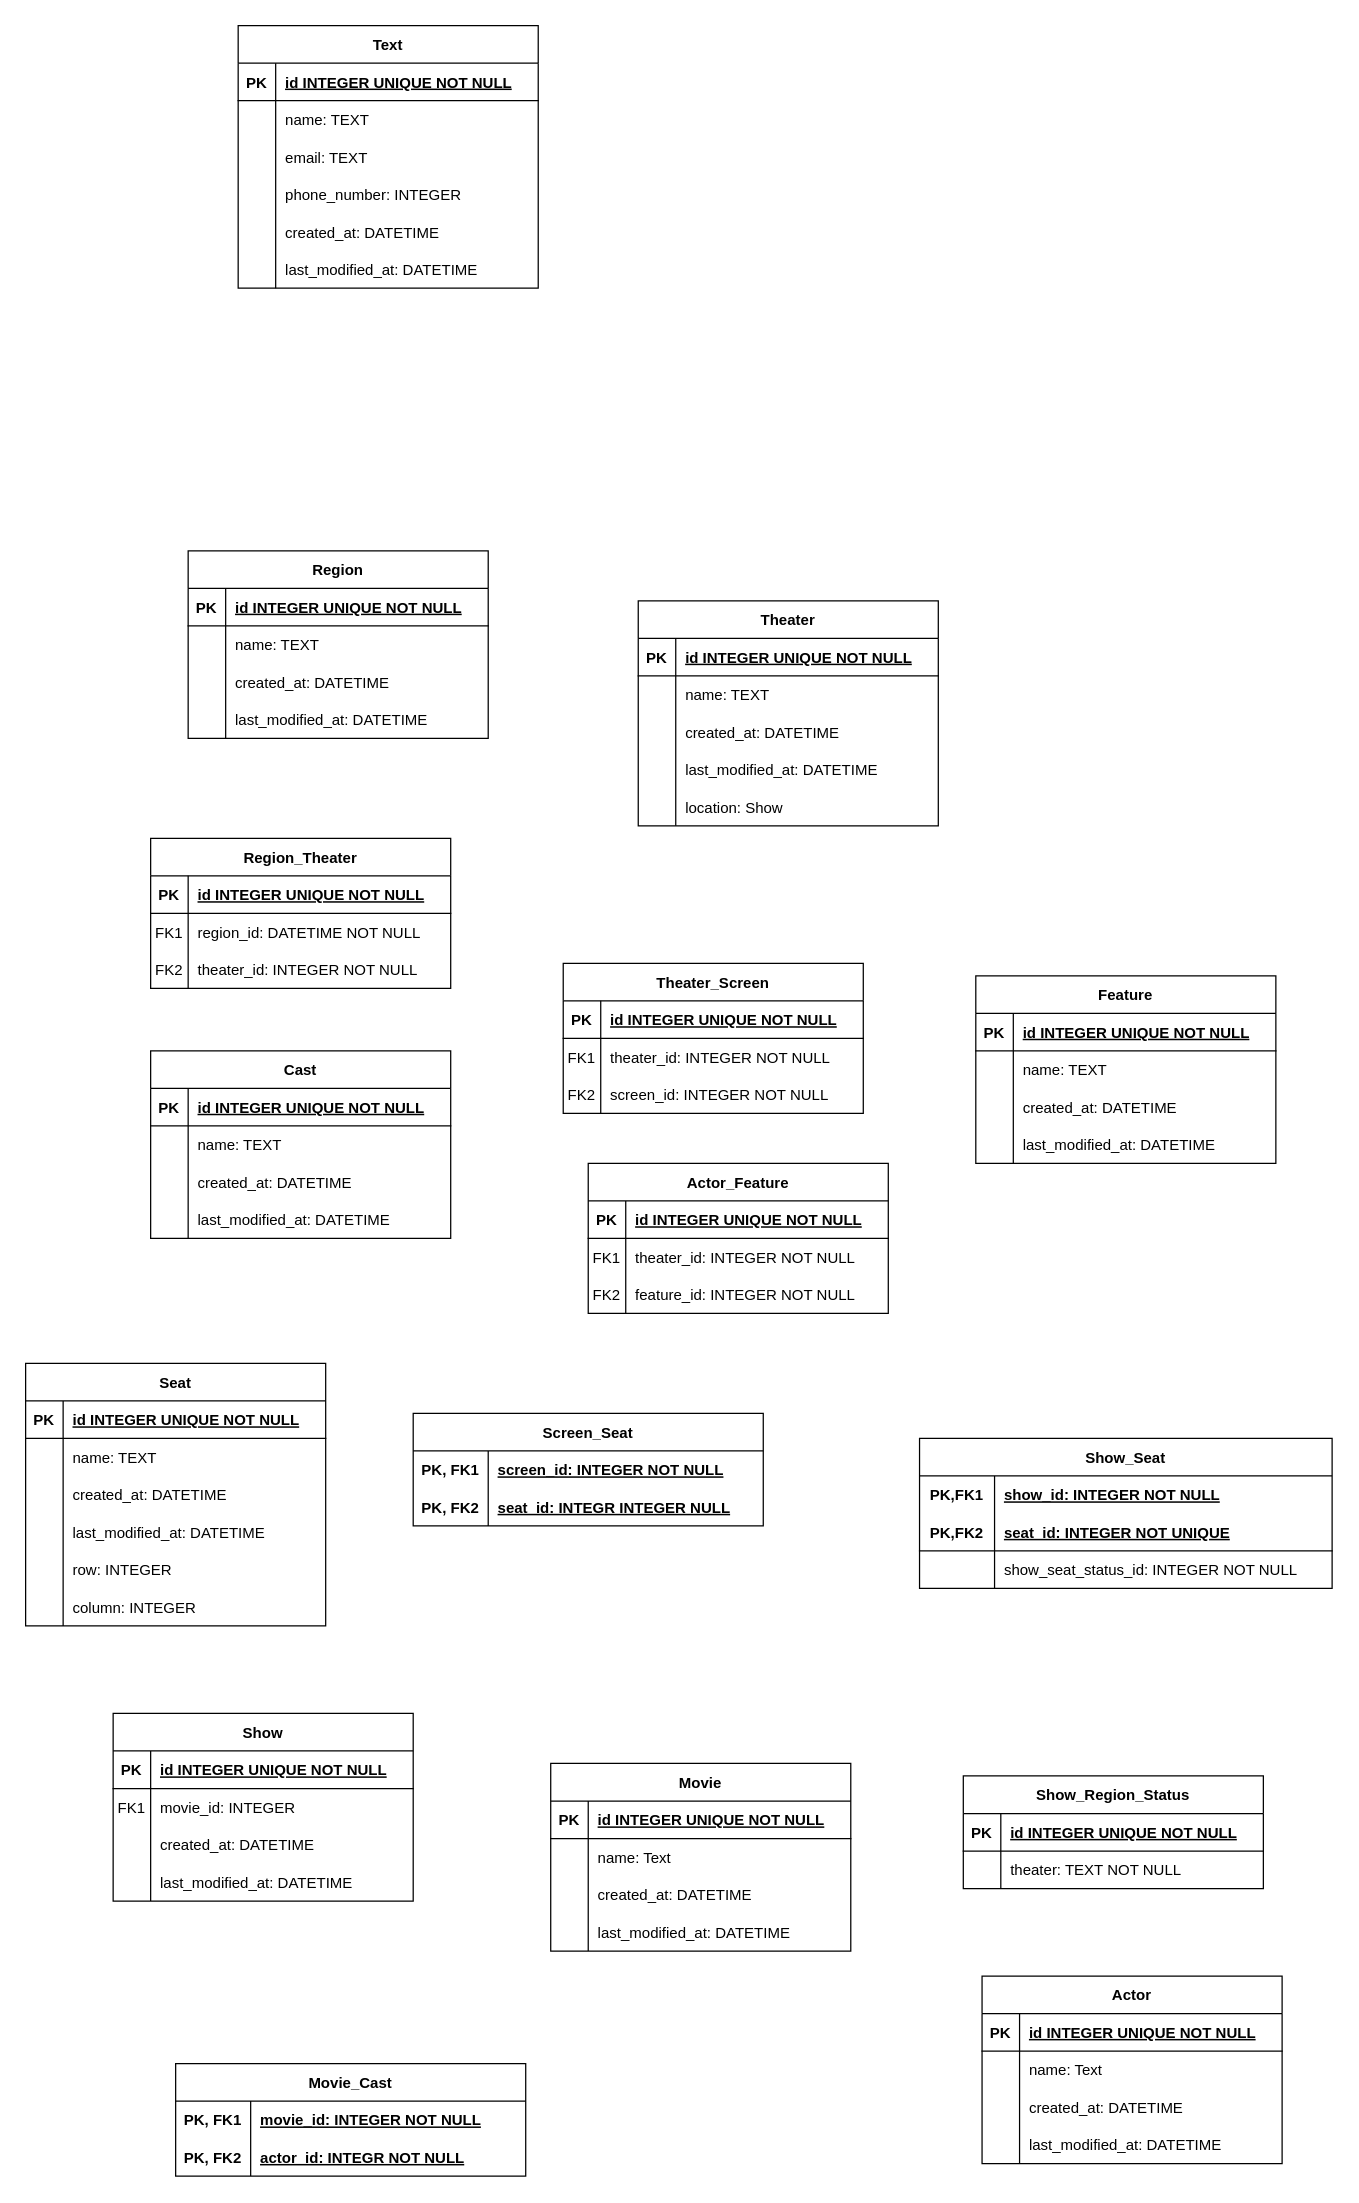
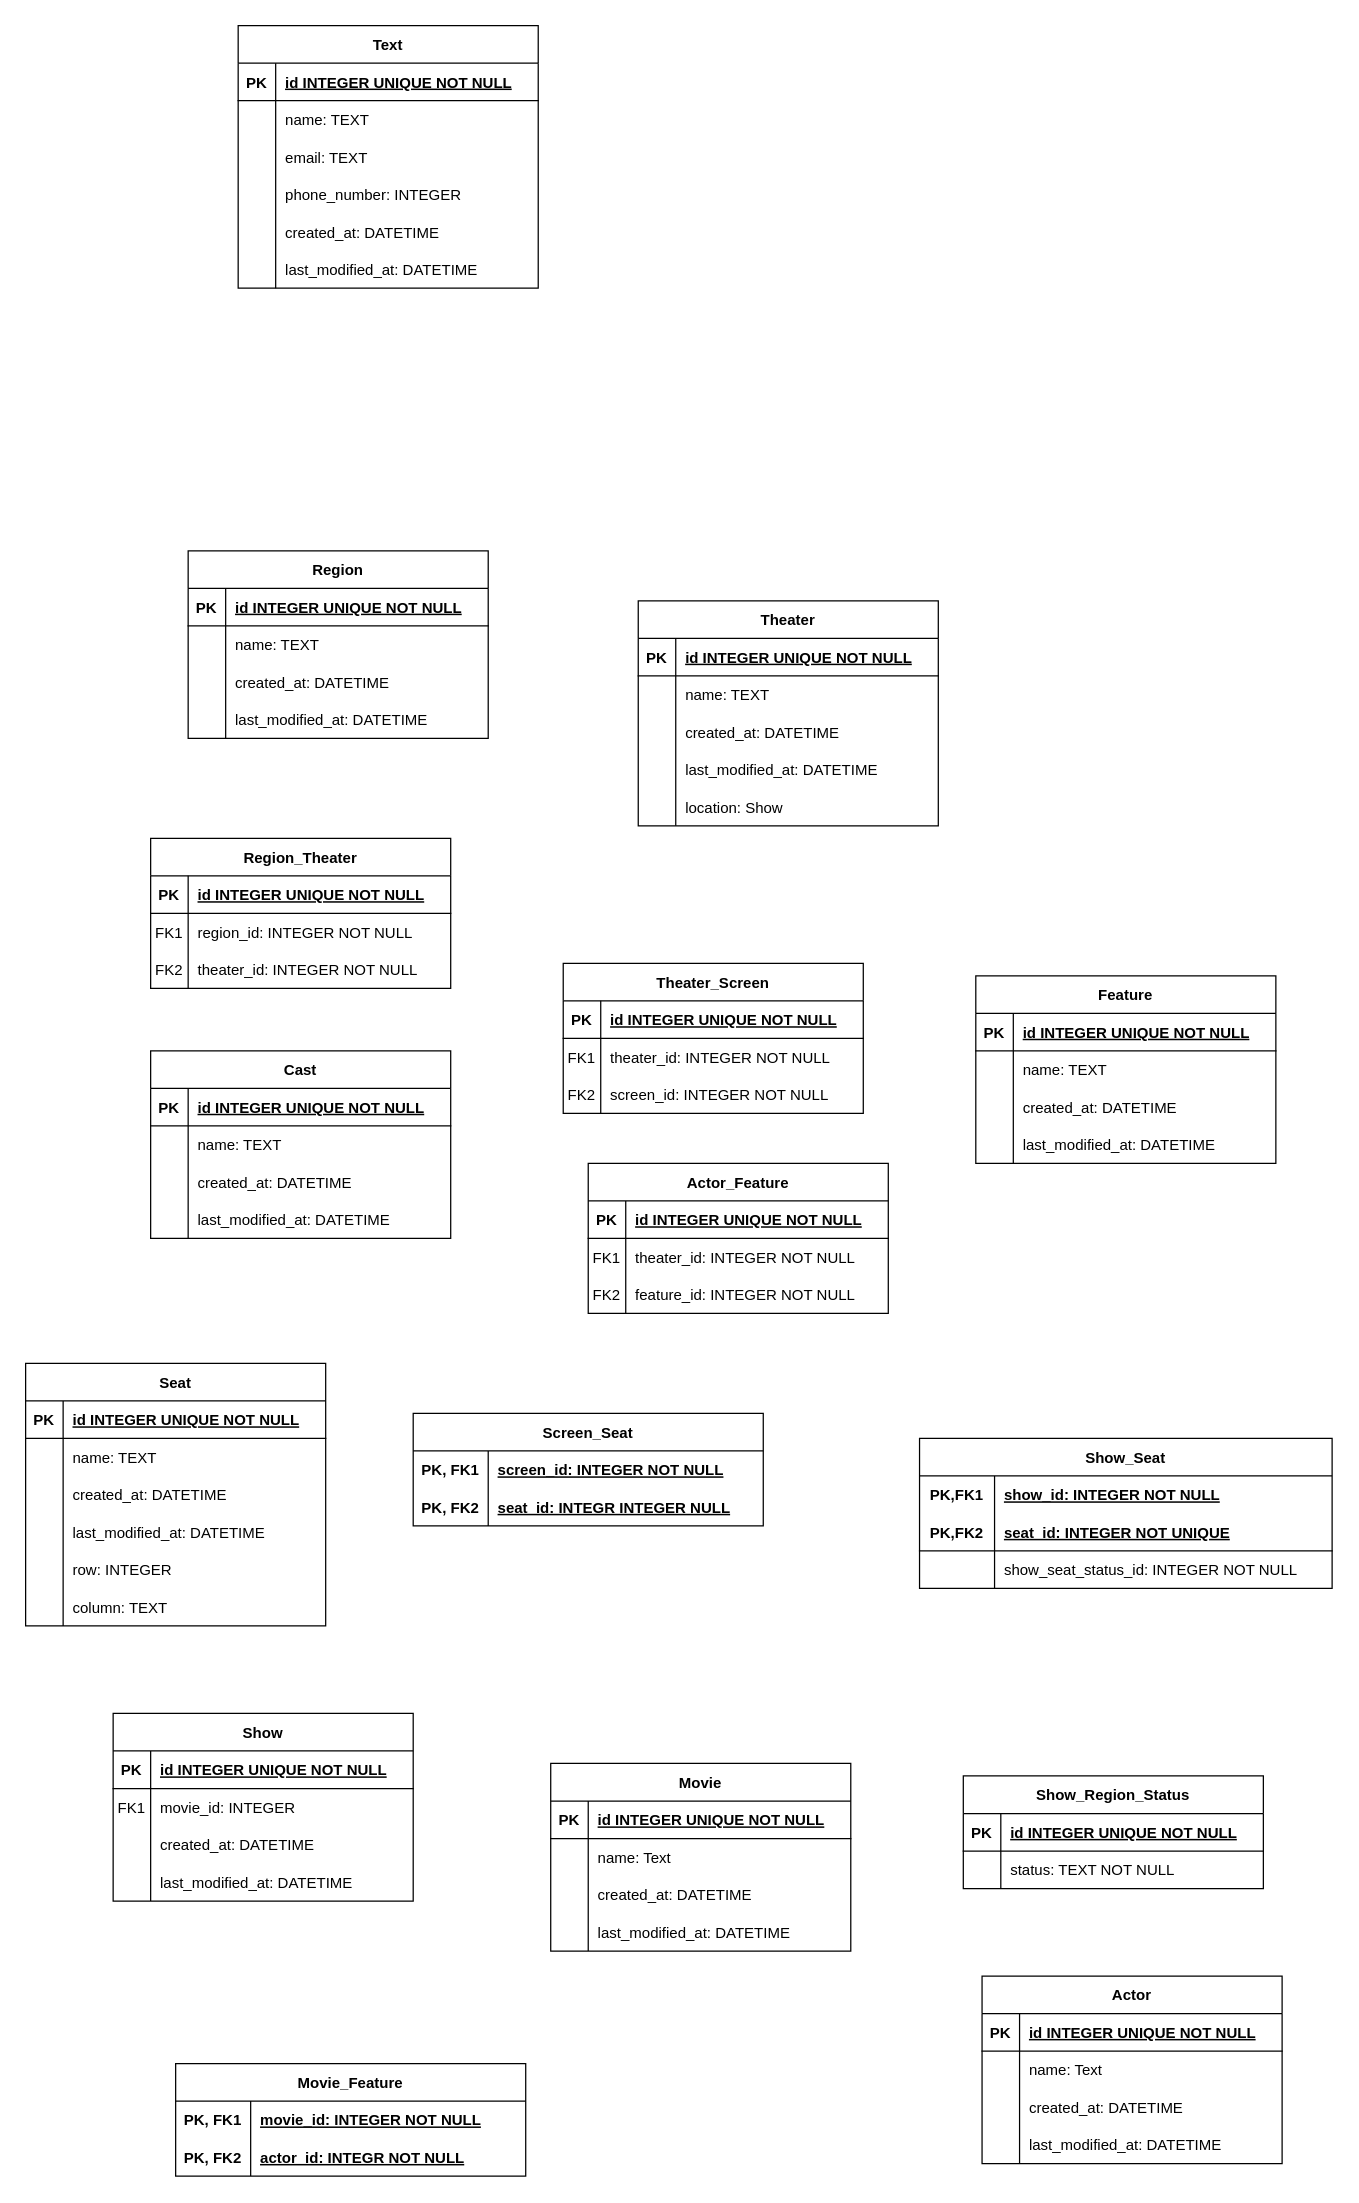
(303, 933) -> (299, 933)
(130, 1608) -> (117, 1608)
(1095, 1870) -> (1090, 1870)
(350, 2083) -> (350, 2083)
